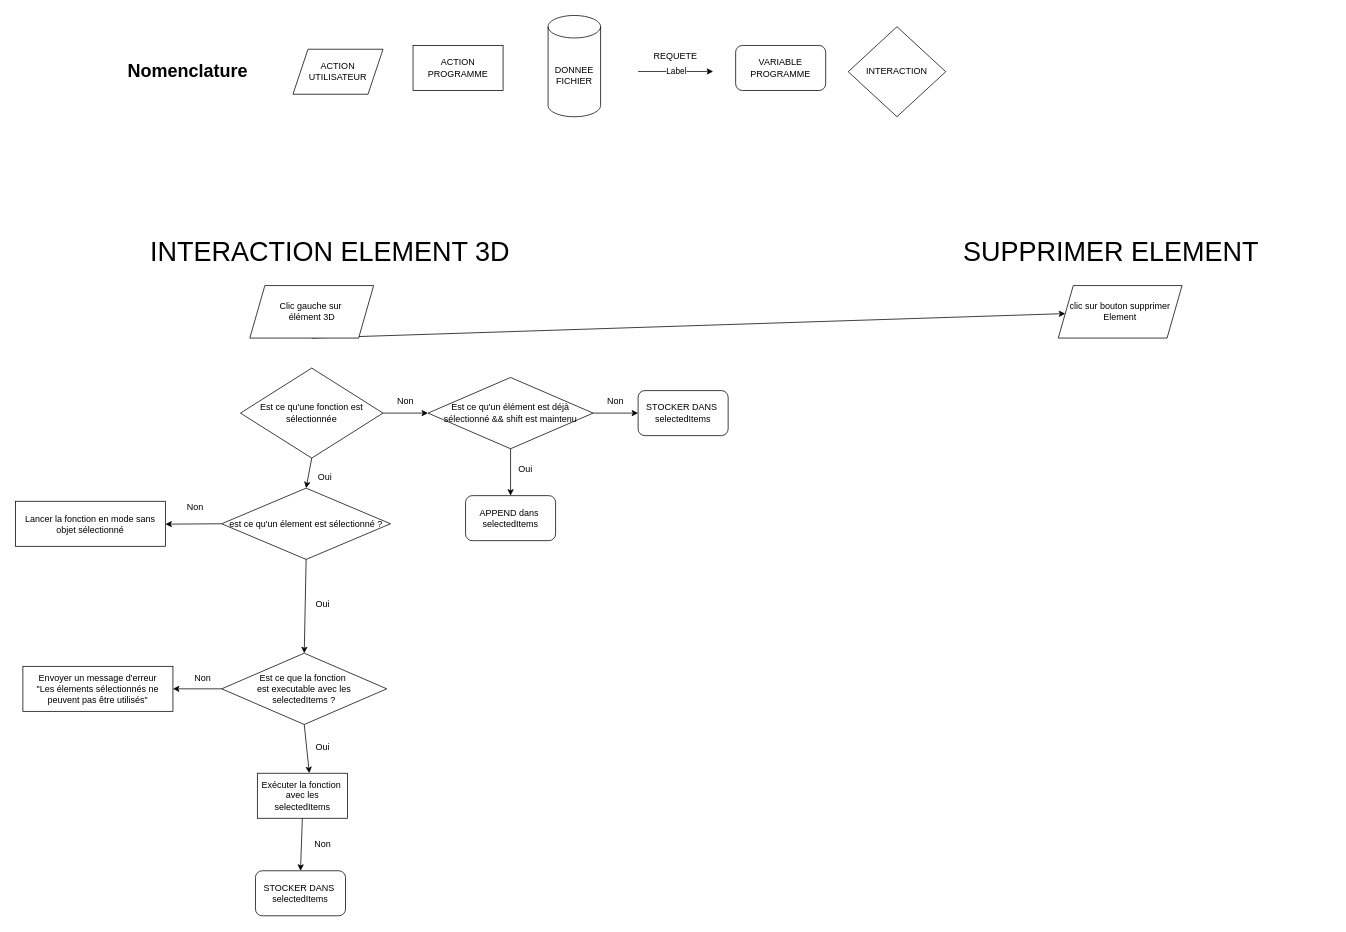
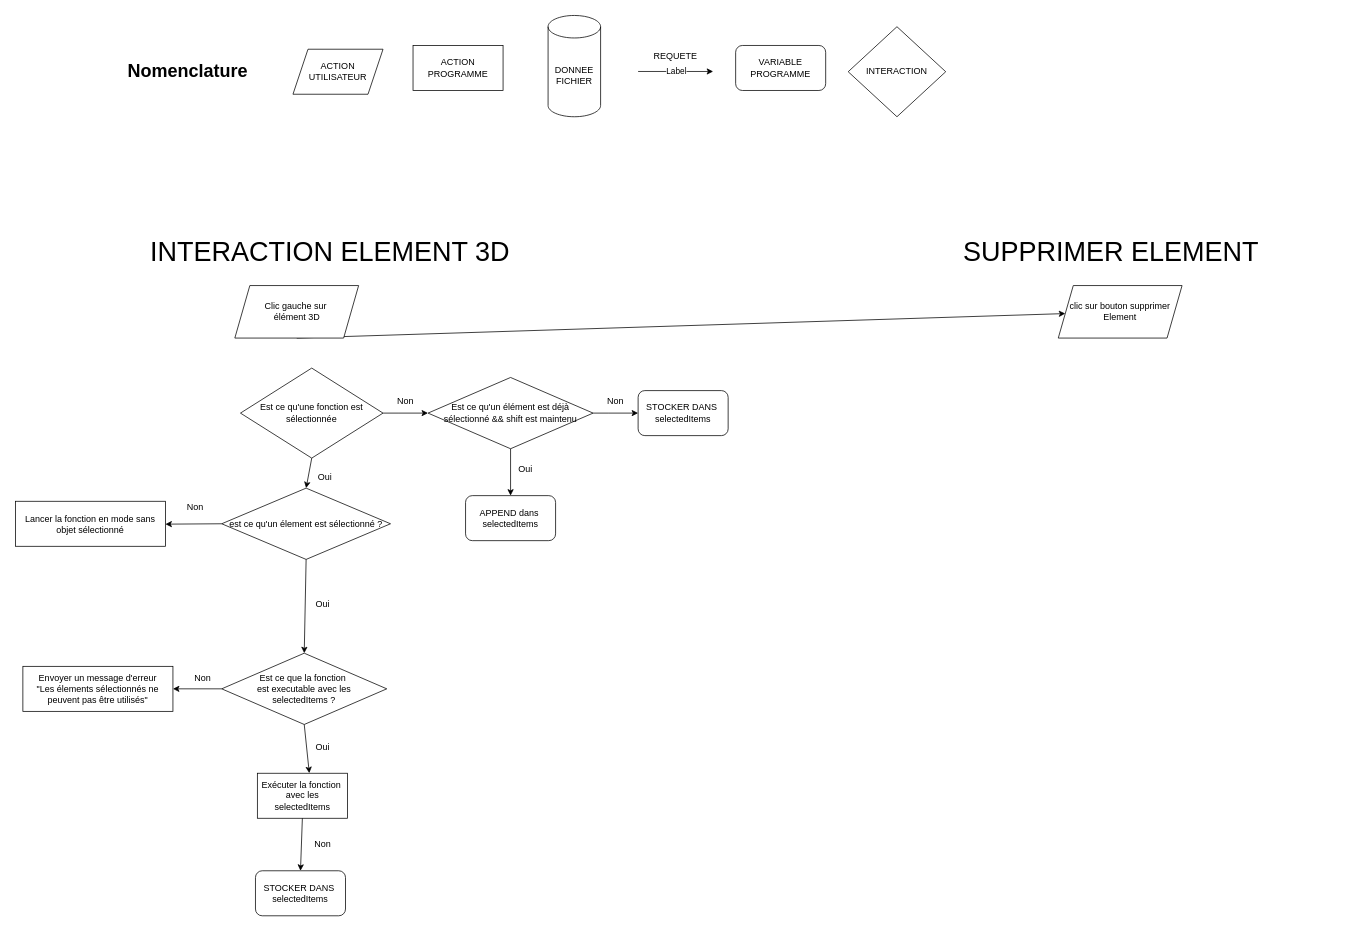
(312, 312) -> (297, 312)
